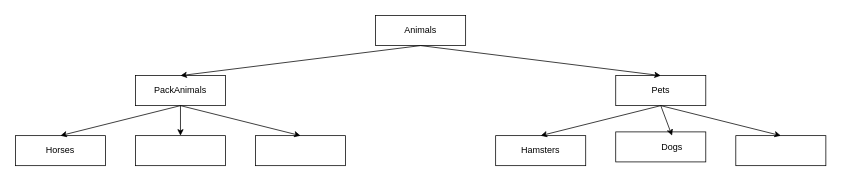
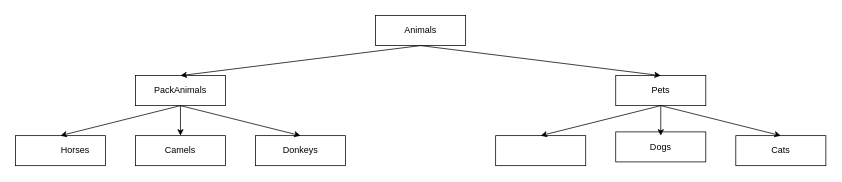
(672, 147) -> (660, 147)
(60, 150) -> (75, 150)
none -> (180, 150)
none -> (300, 150)
(540, 150) -> none
none -> (780, 150)
